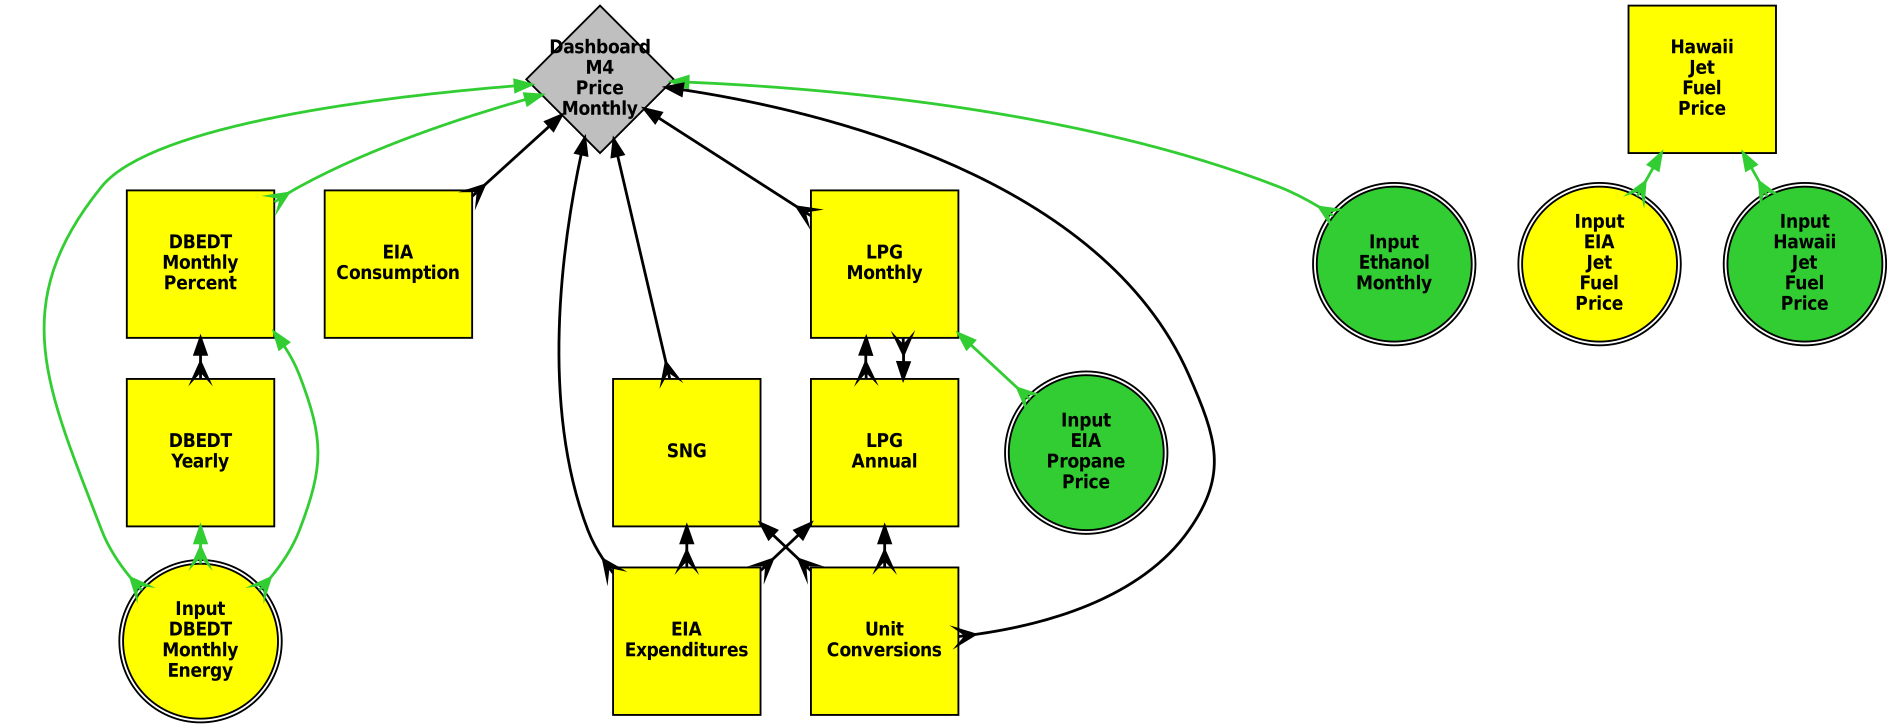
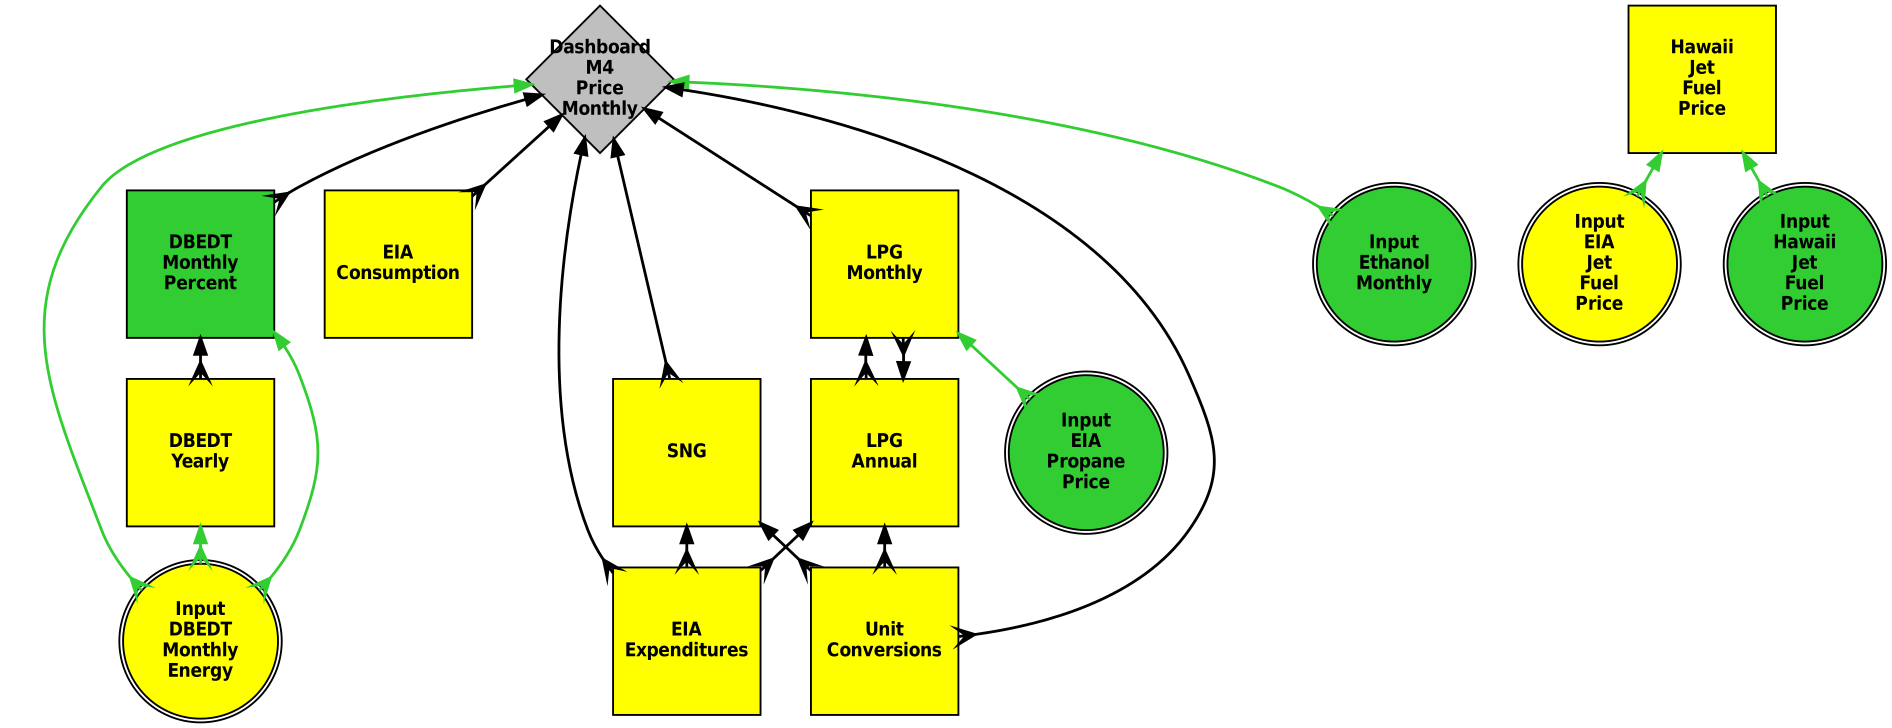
(404, 139) -> (404, 139)
(201, 264) -> (201, 264)
